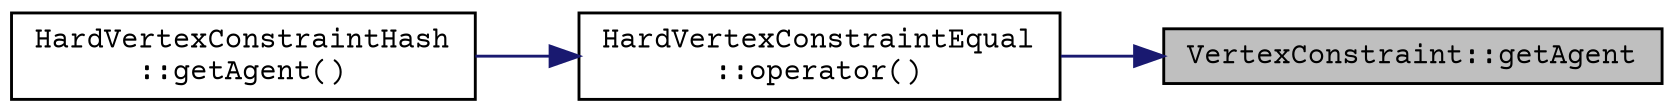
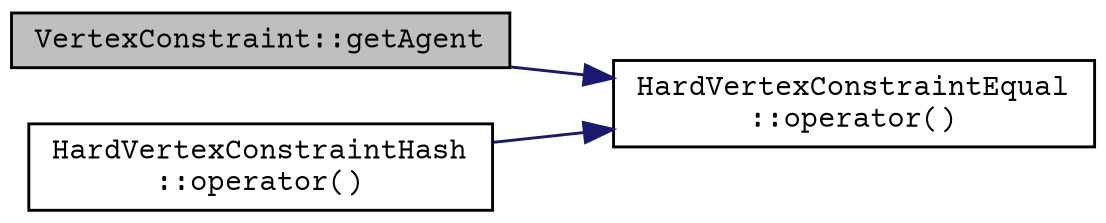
(243, 56) -> (261, 167)
(1097, 56) -> (548, 71)
